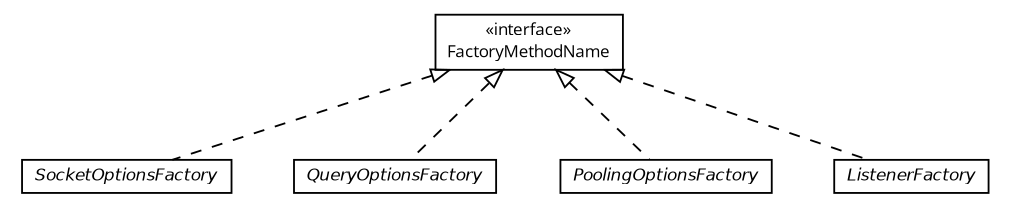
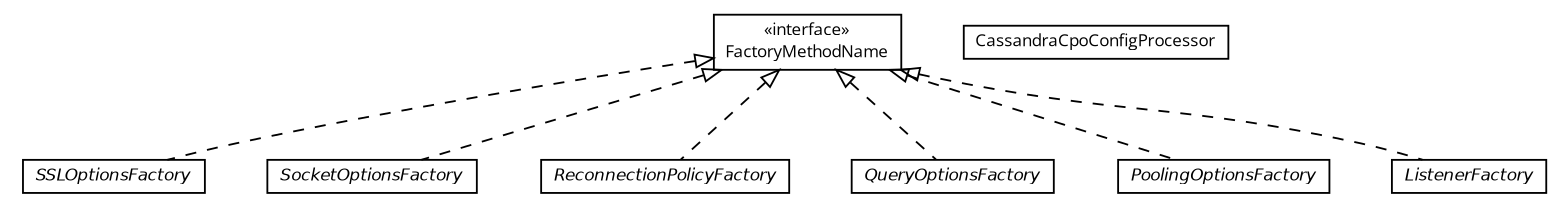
none -> (1096, 42)
none -> (113, 176)
none -> (664, 176)
